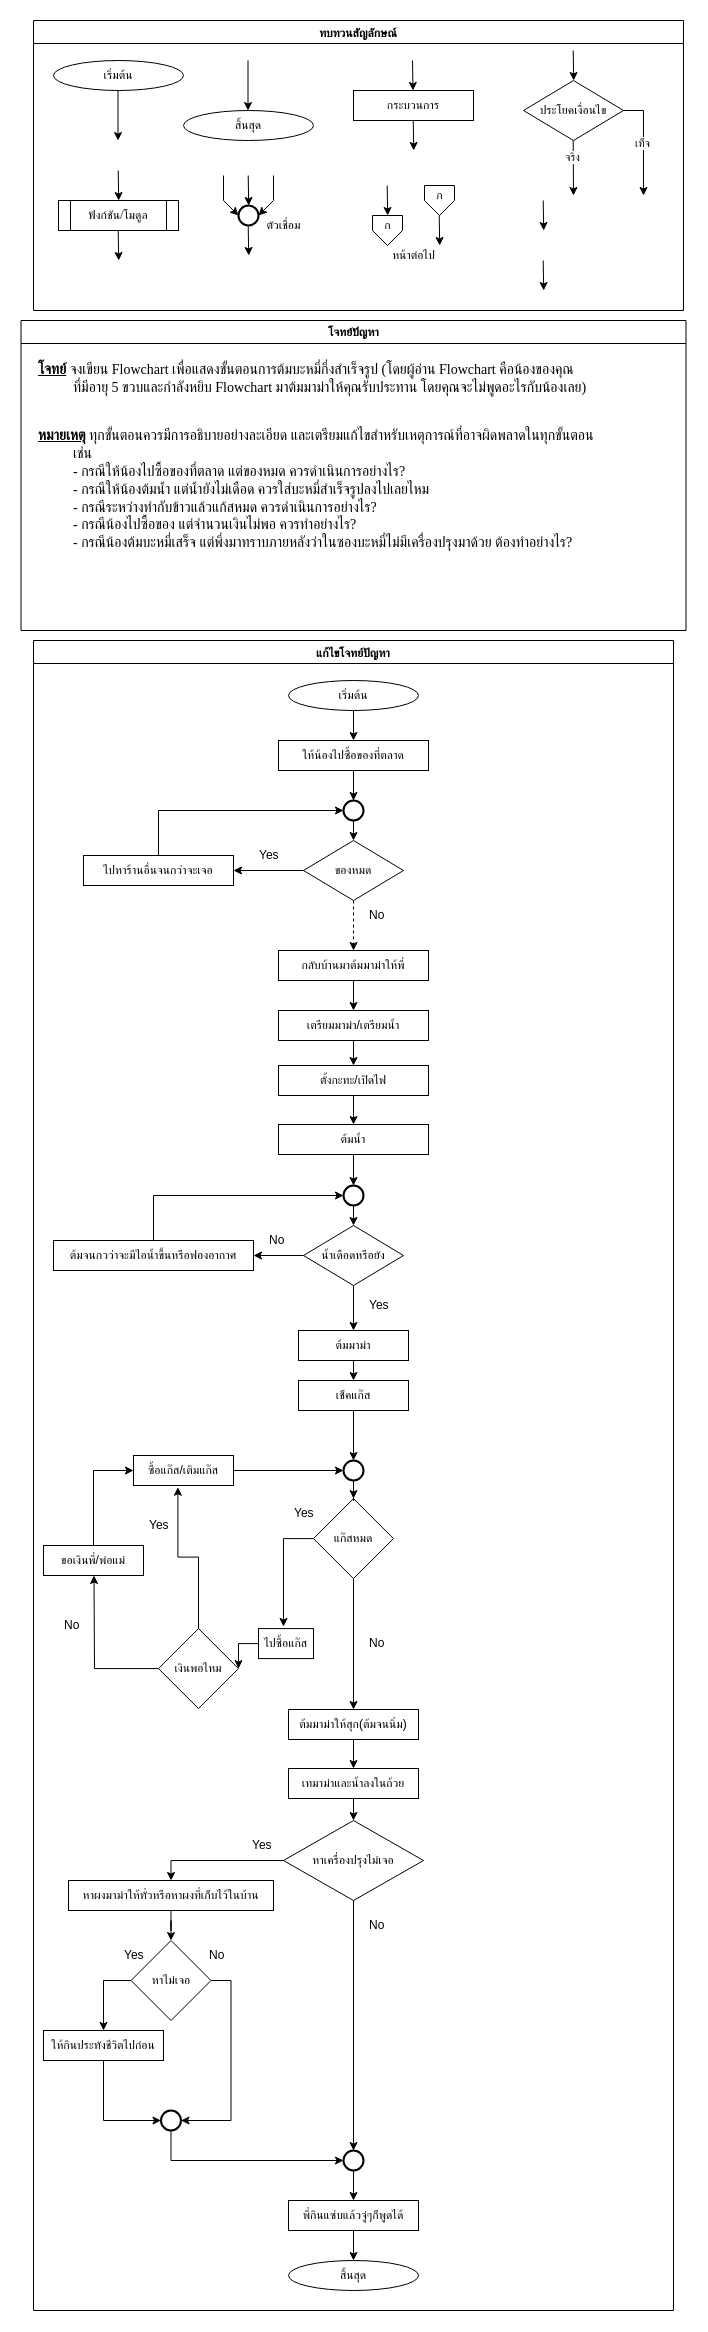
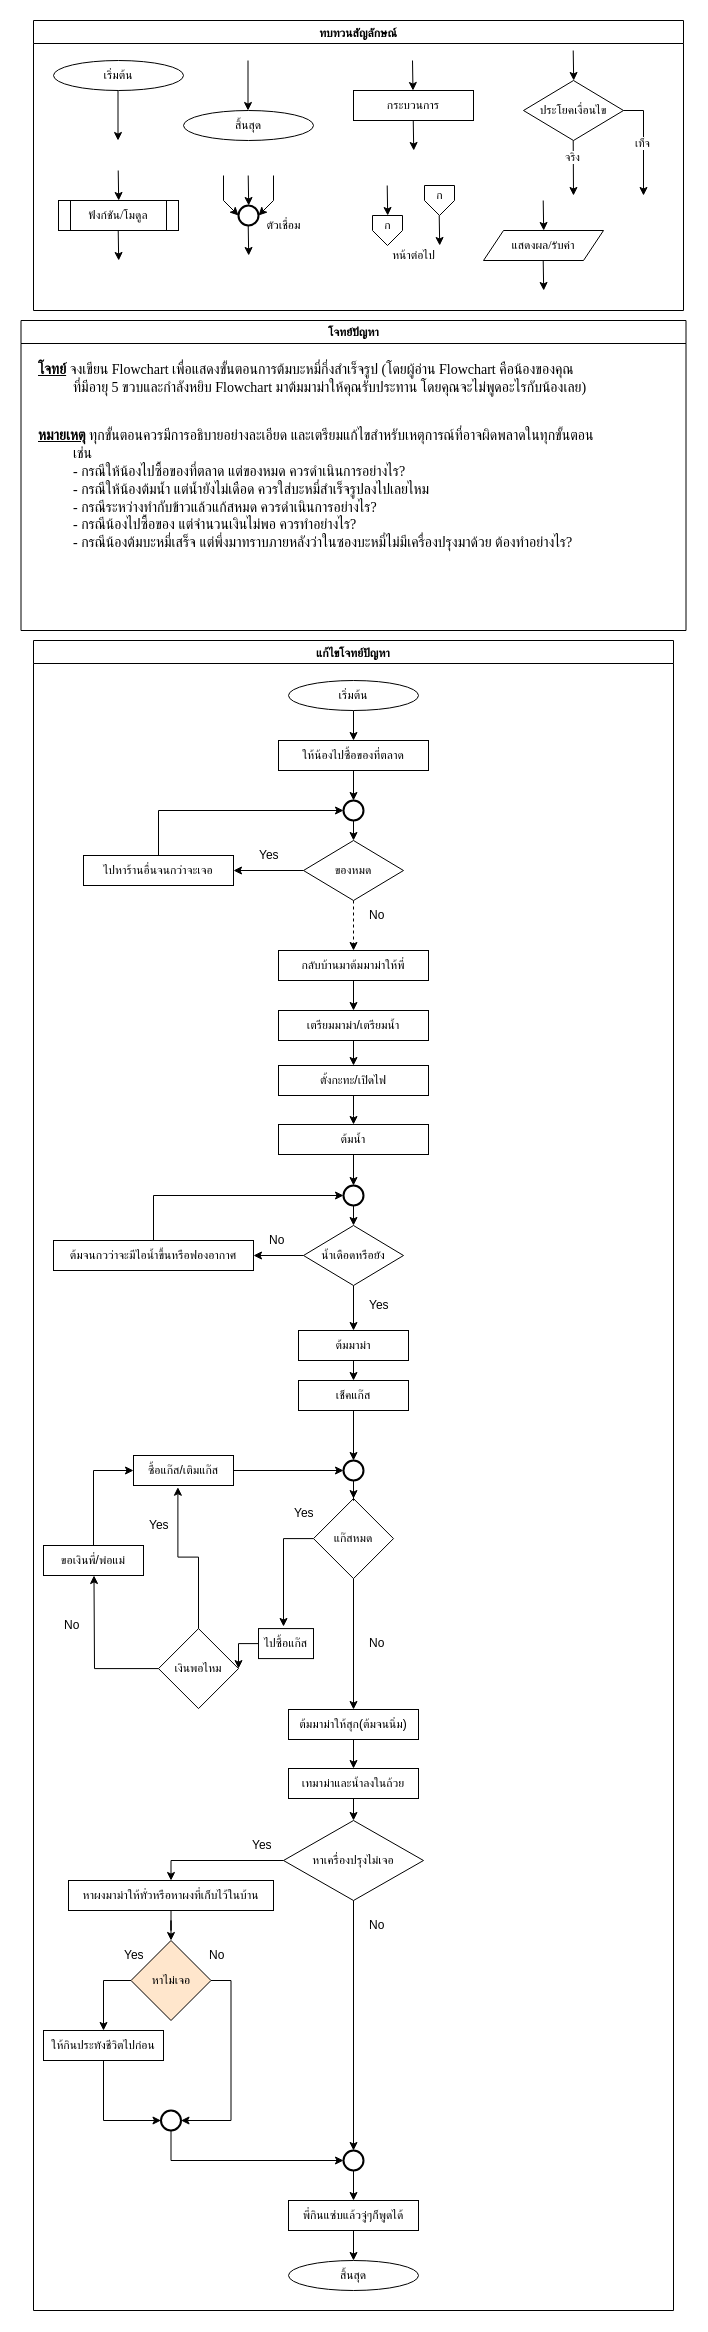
none -> (544, 246)
(171, 1981) -> (171, 1981)
